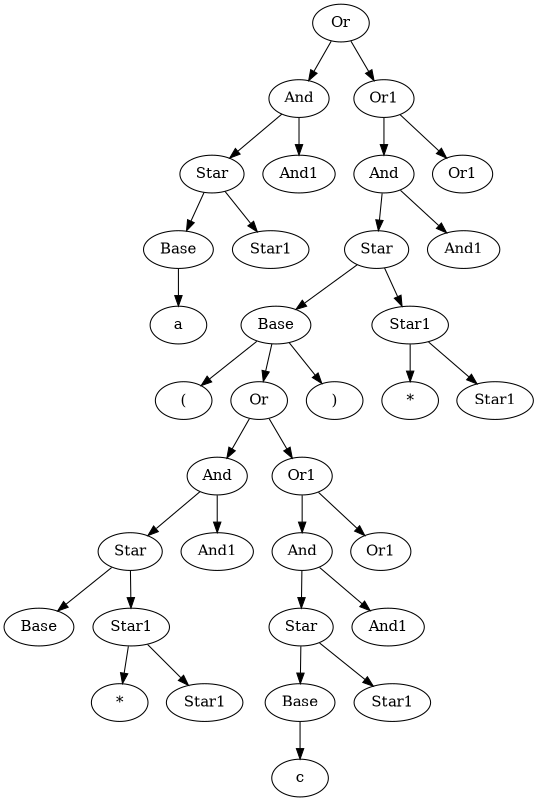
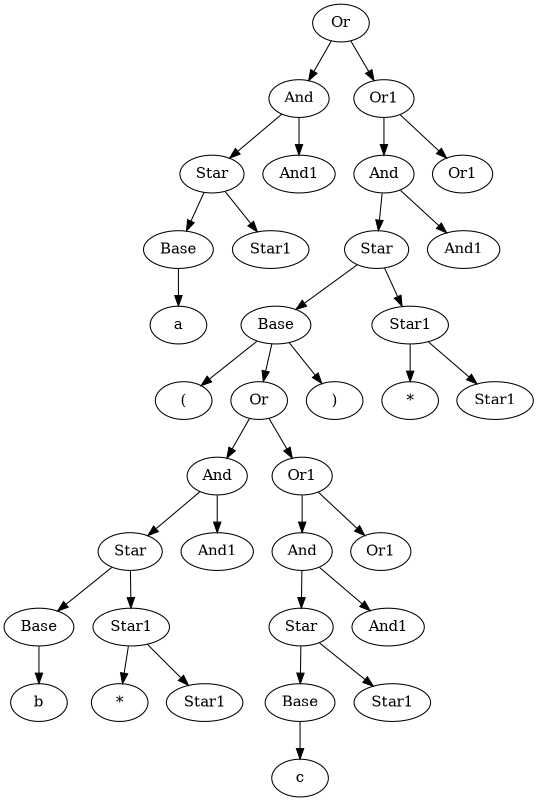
none -> (39, 703)
